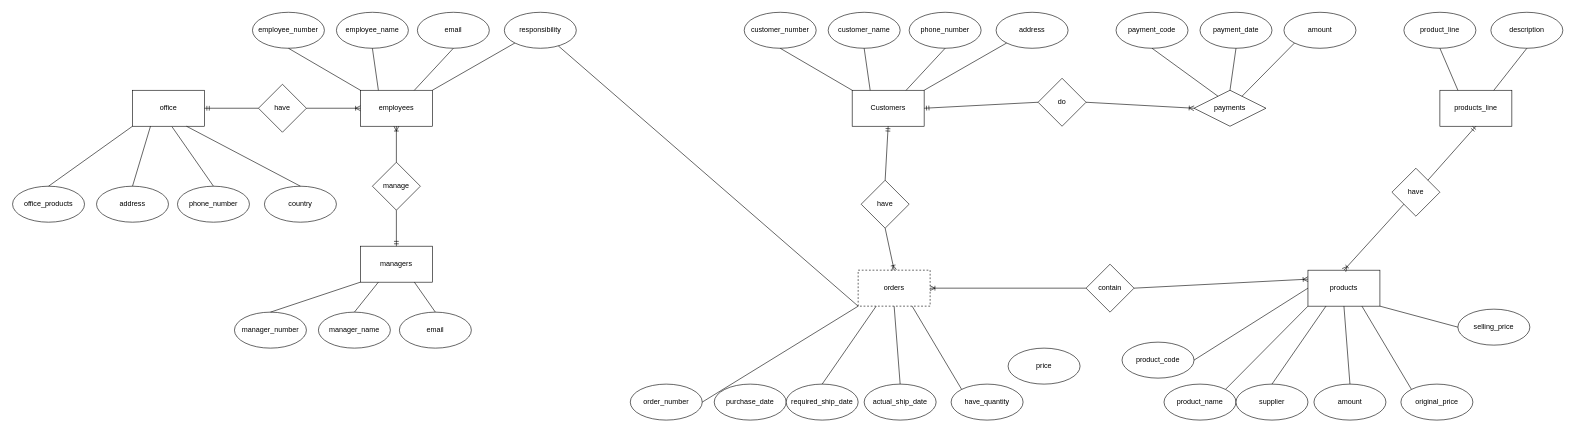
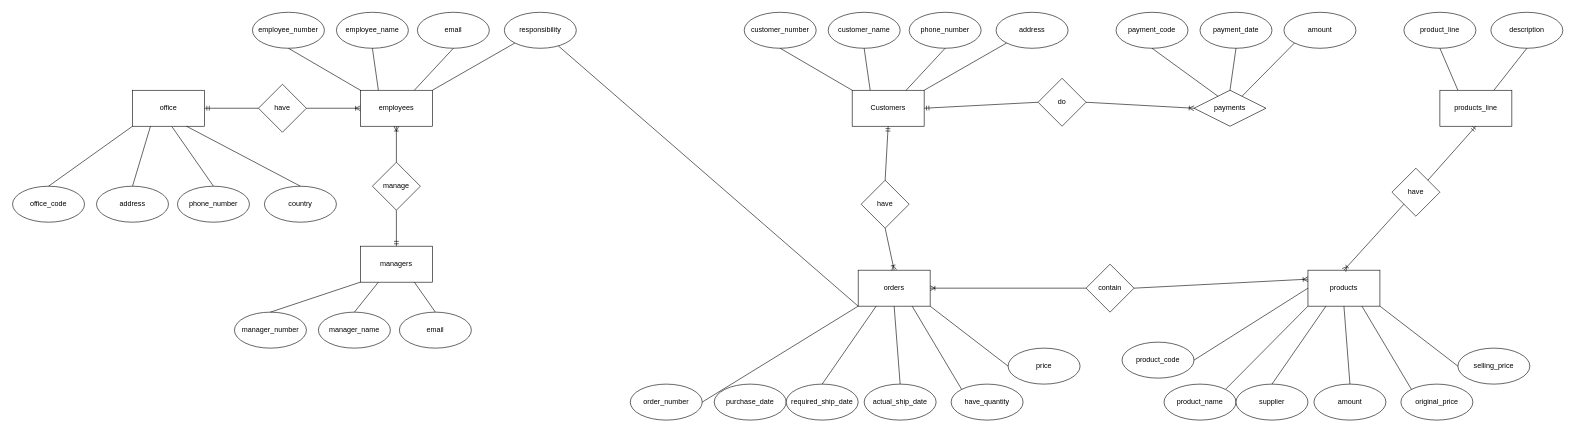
(48, 204) -> (48, 204)
(894, 288) -> (894, 288)
(1494, 327) -> (1494, 366)
none -> (969, 336)
